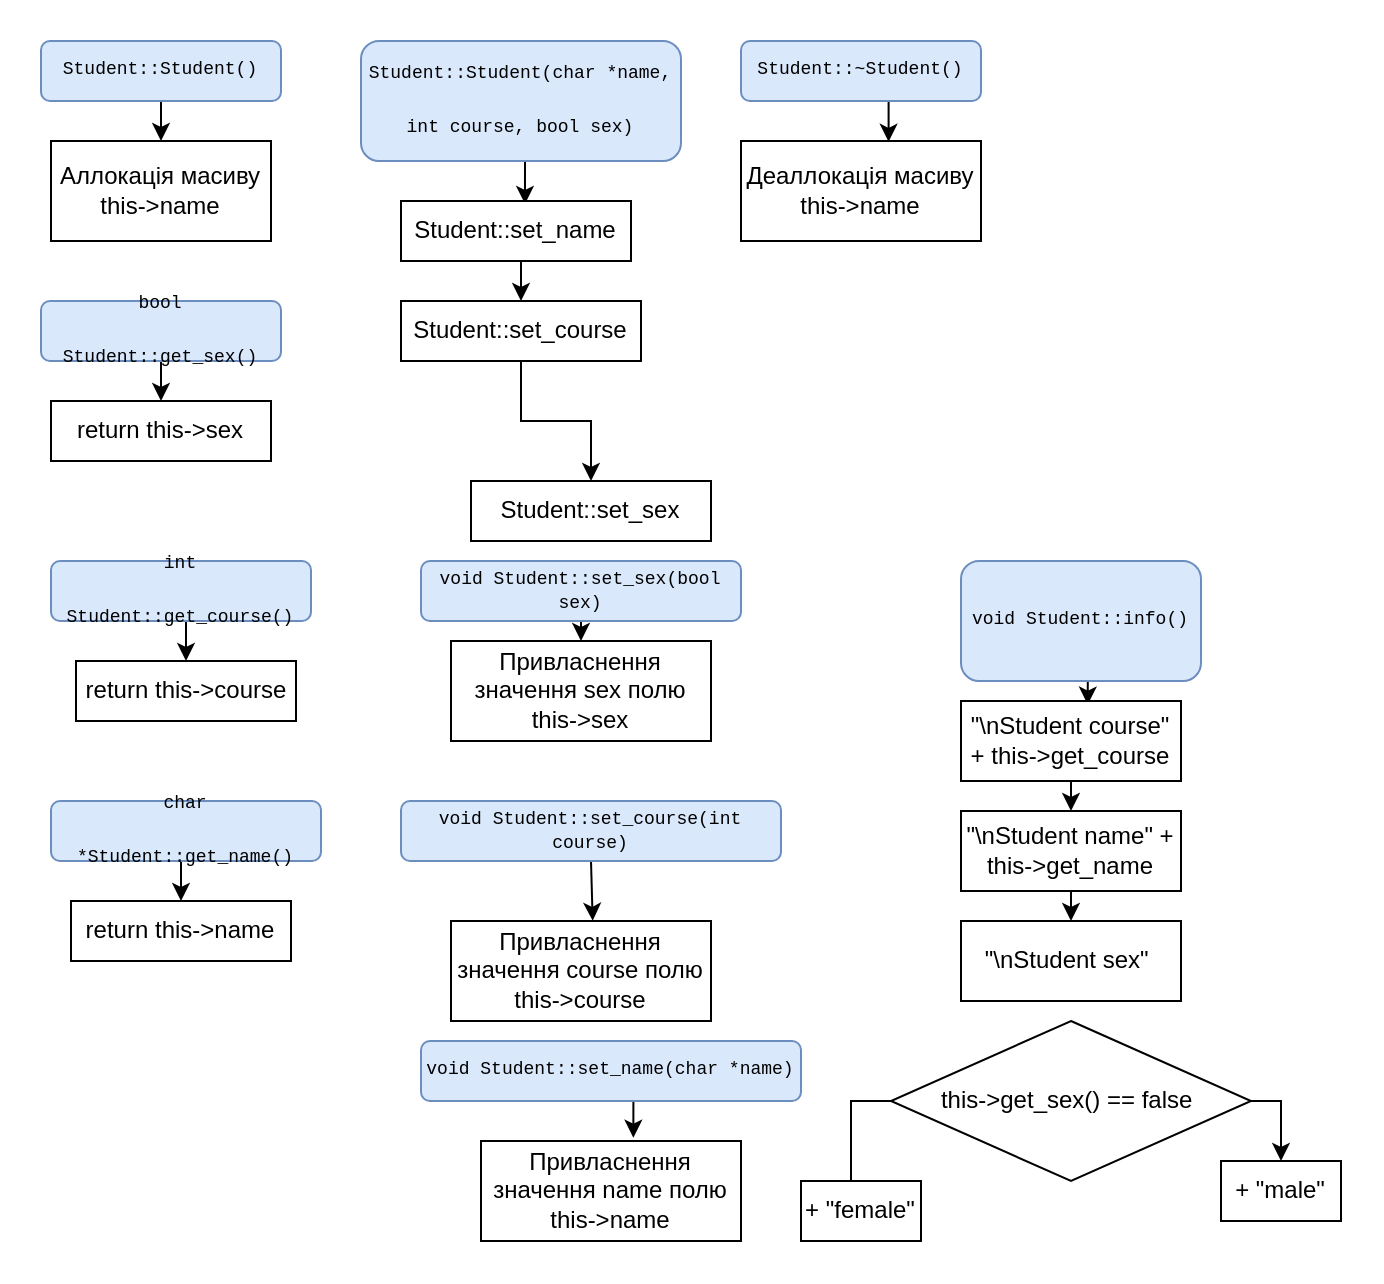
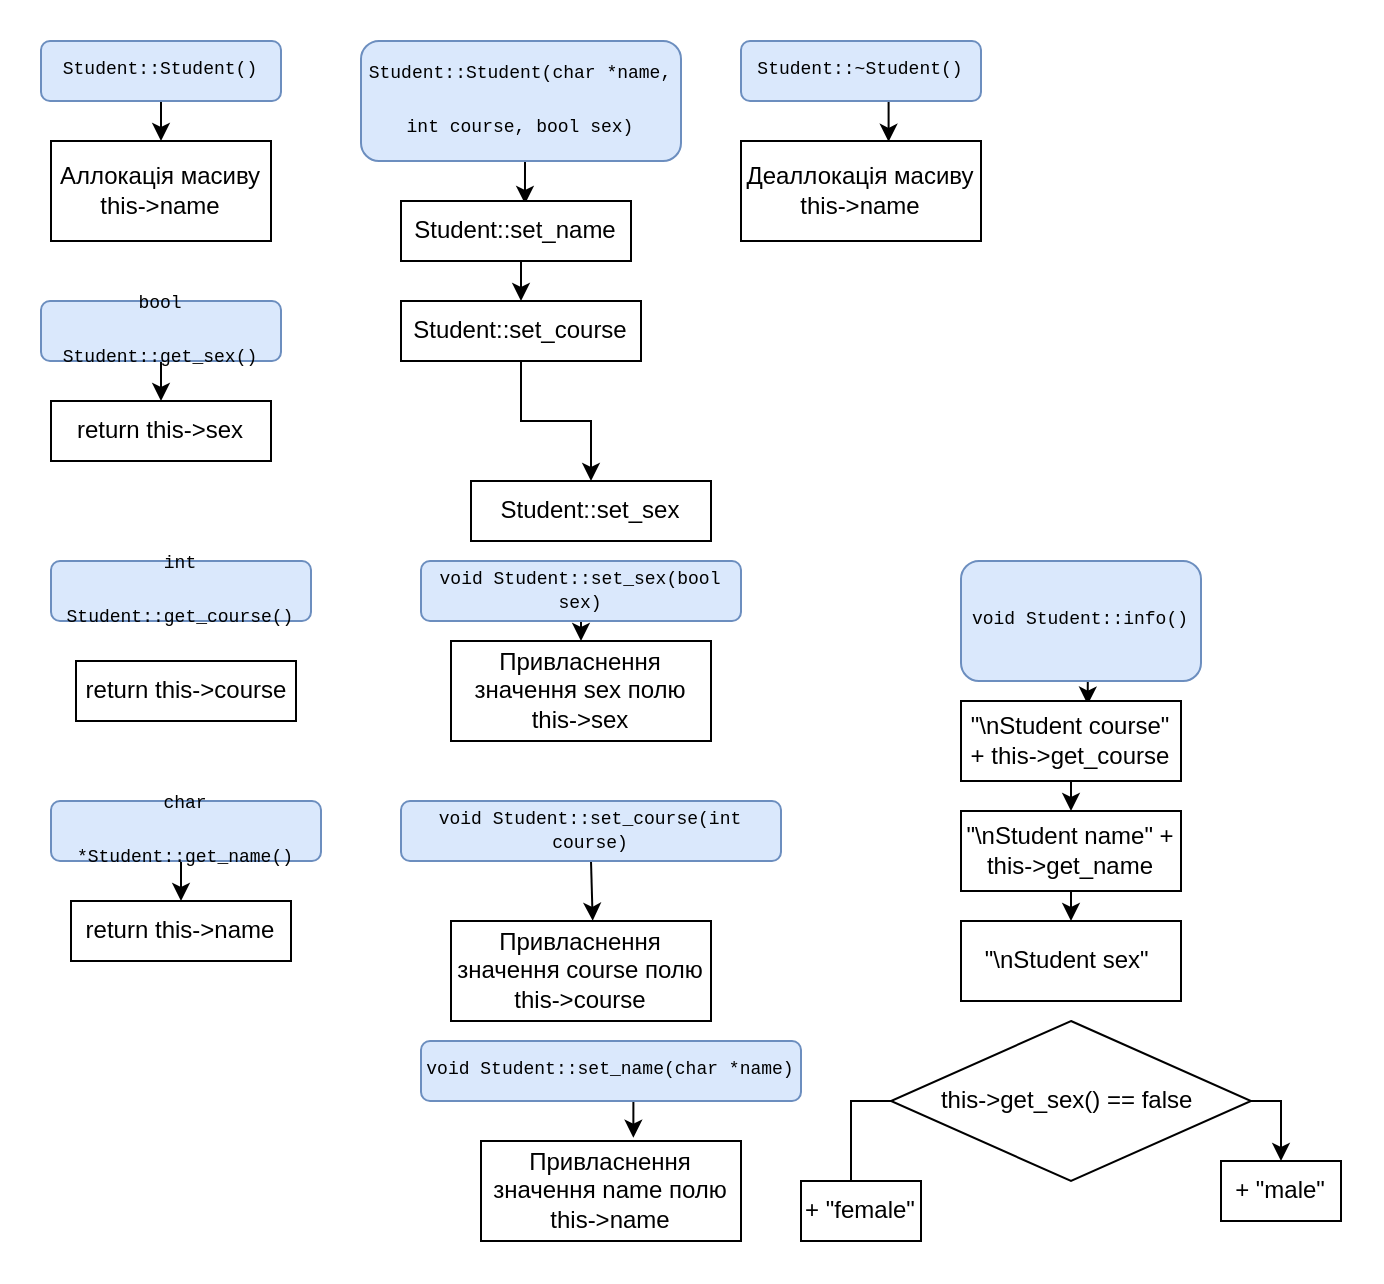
(186, 633) -> none
